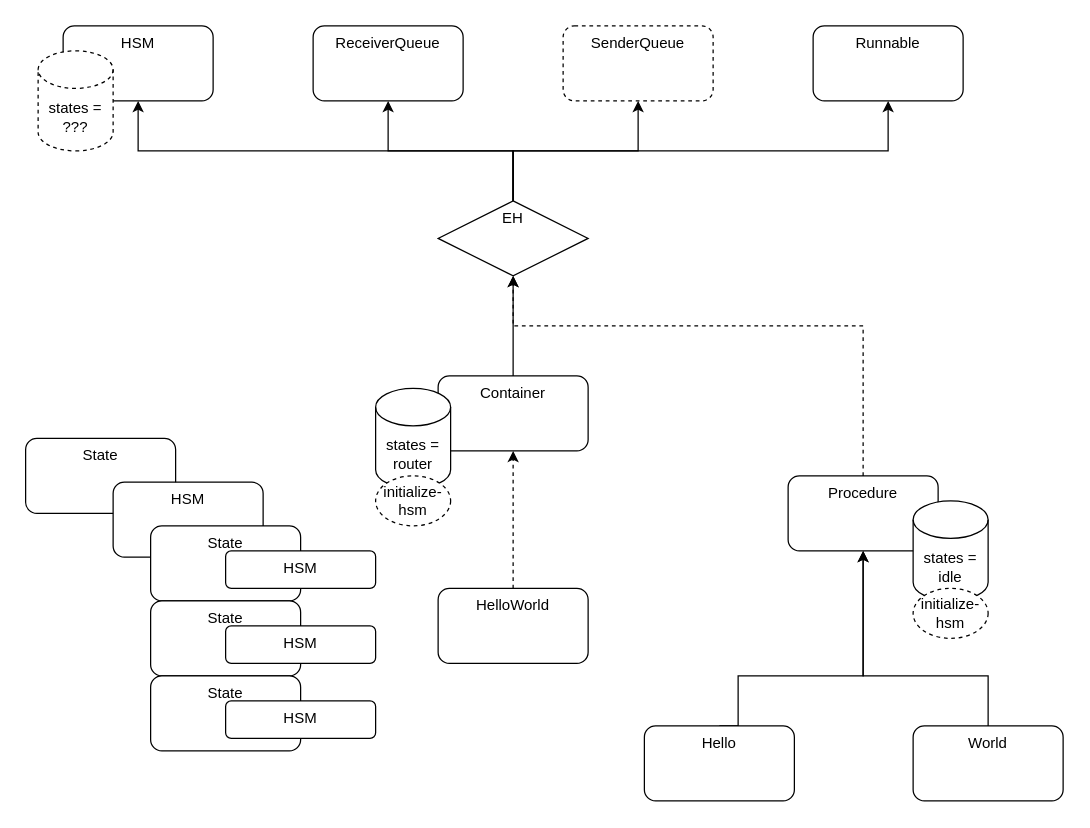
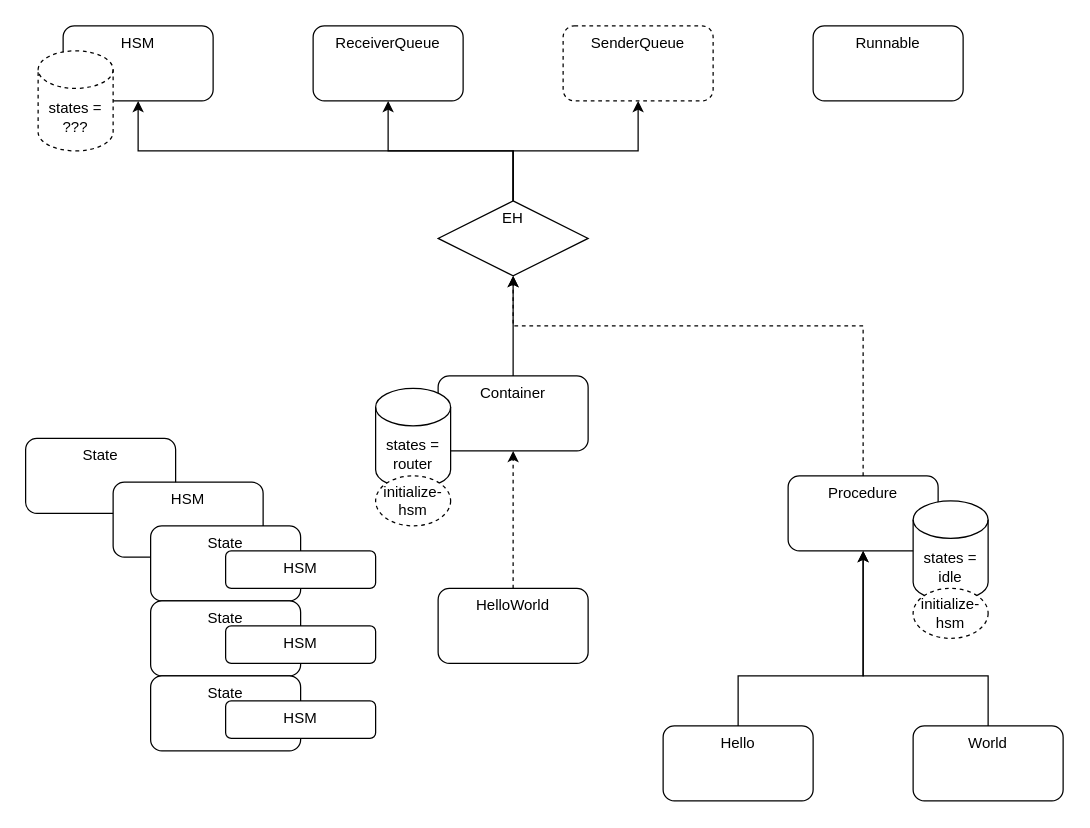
(784, 151) -> none
(719, 763) -> (738, 763)
